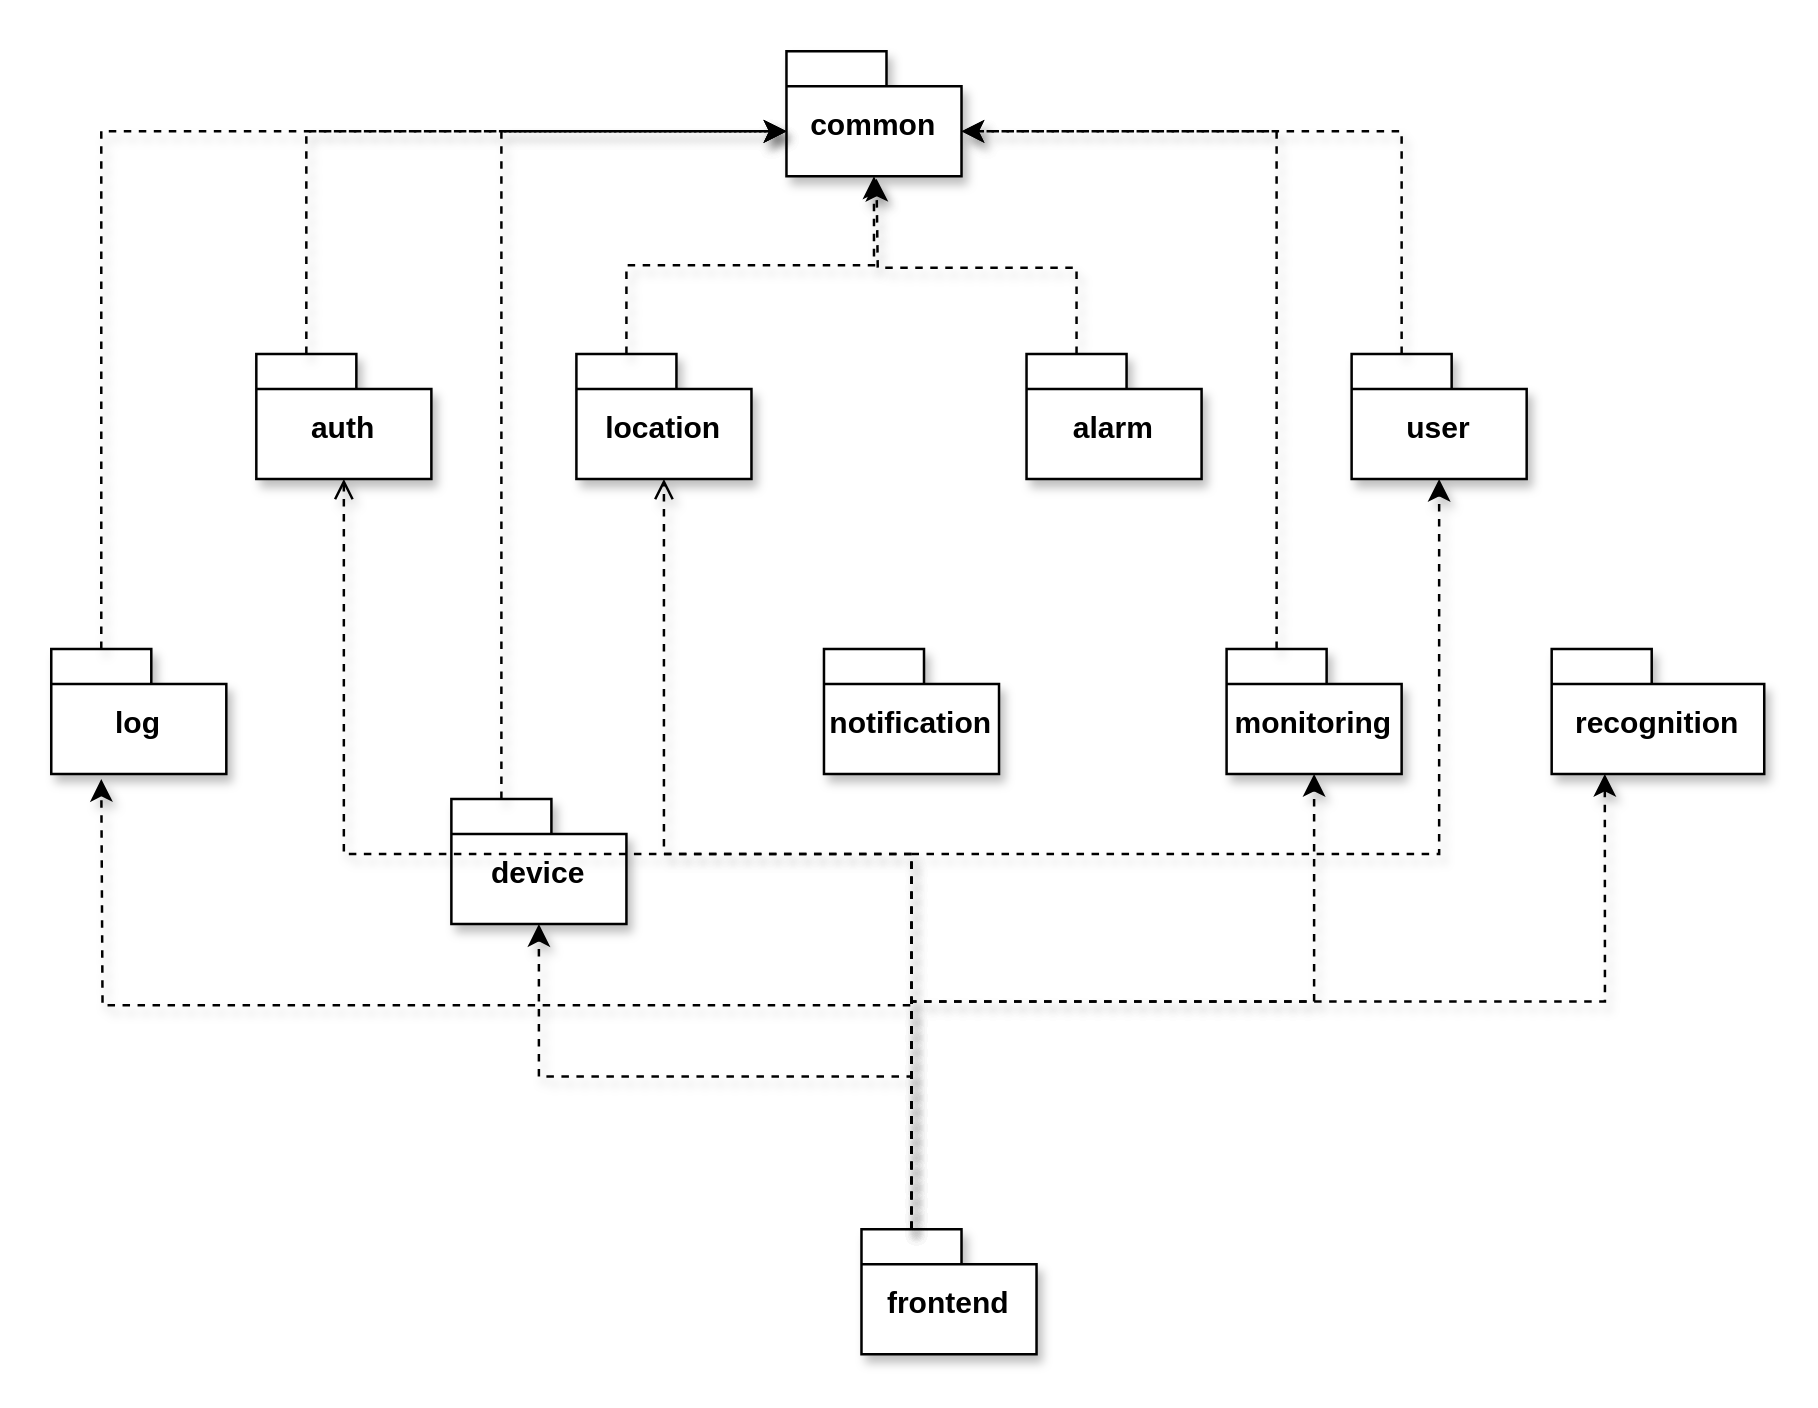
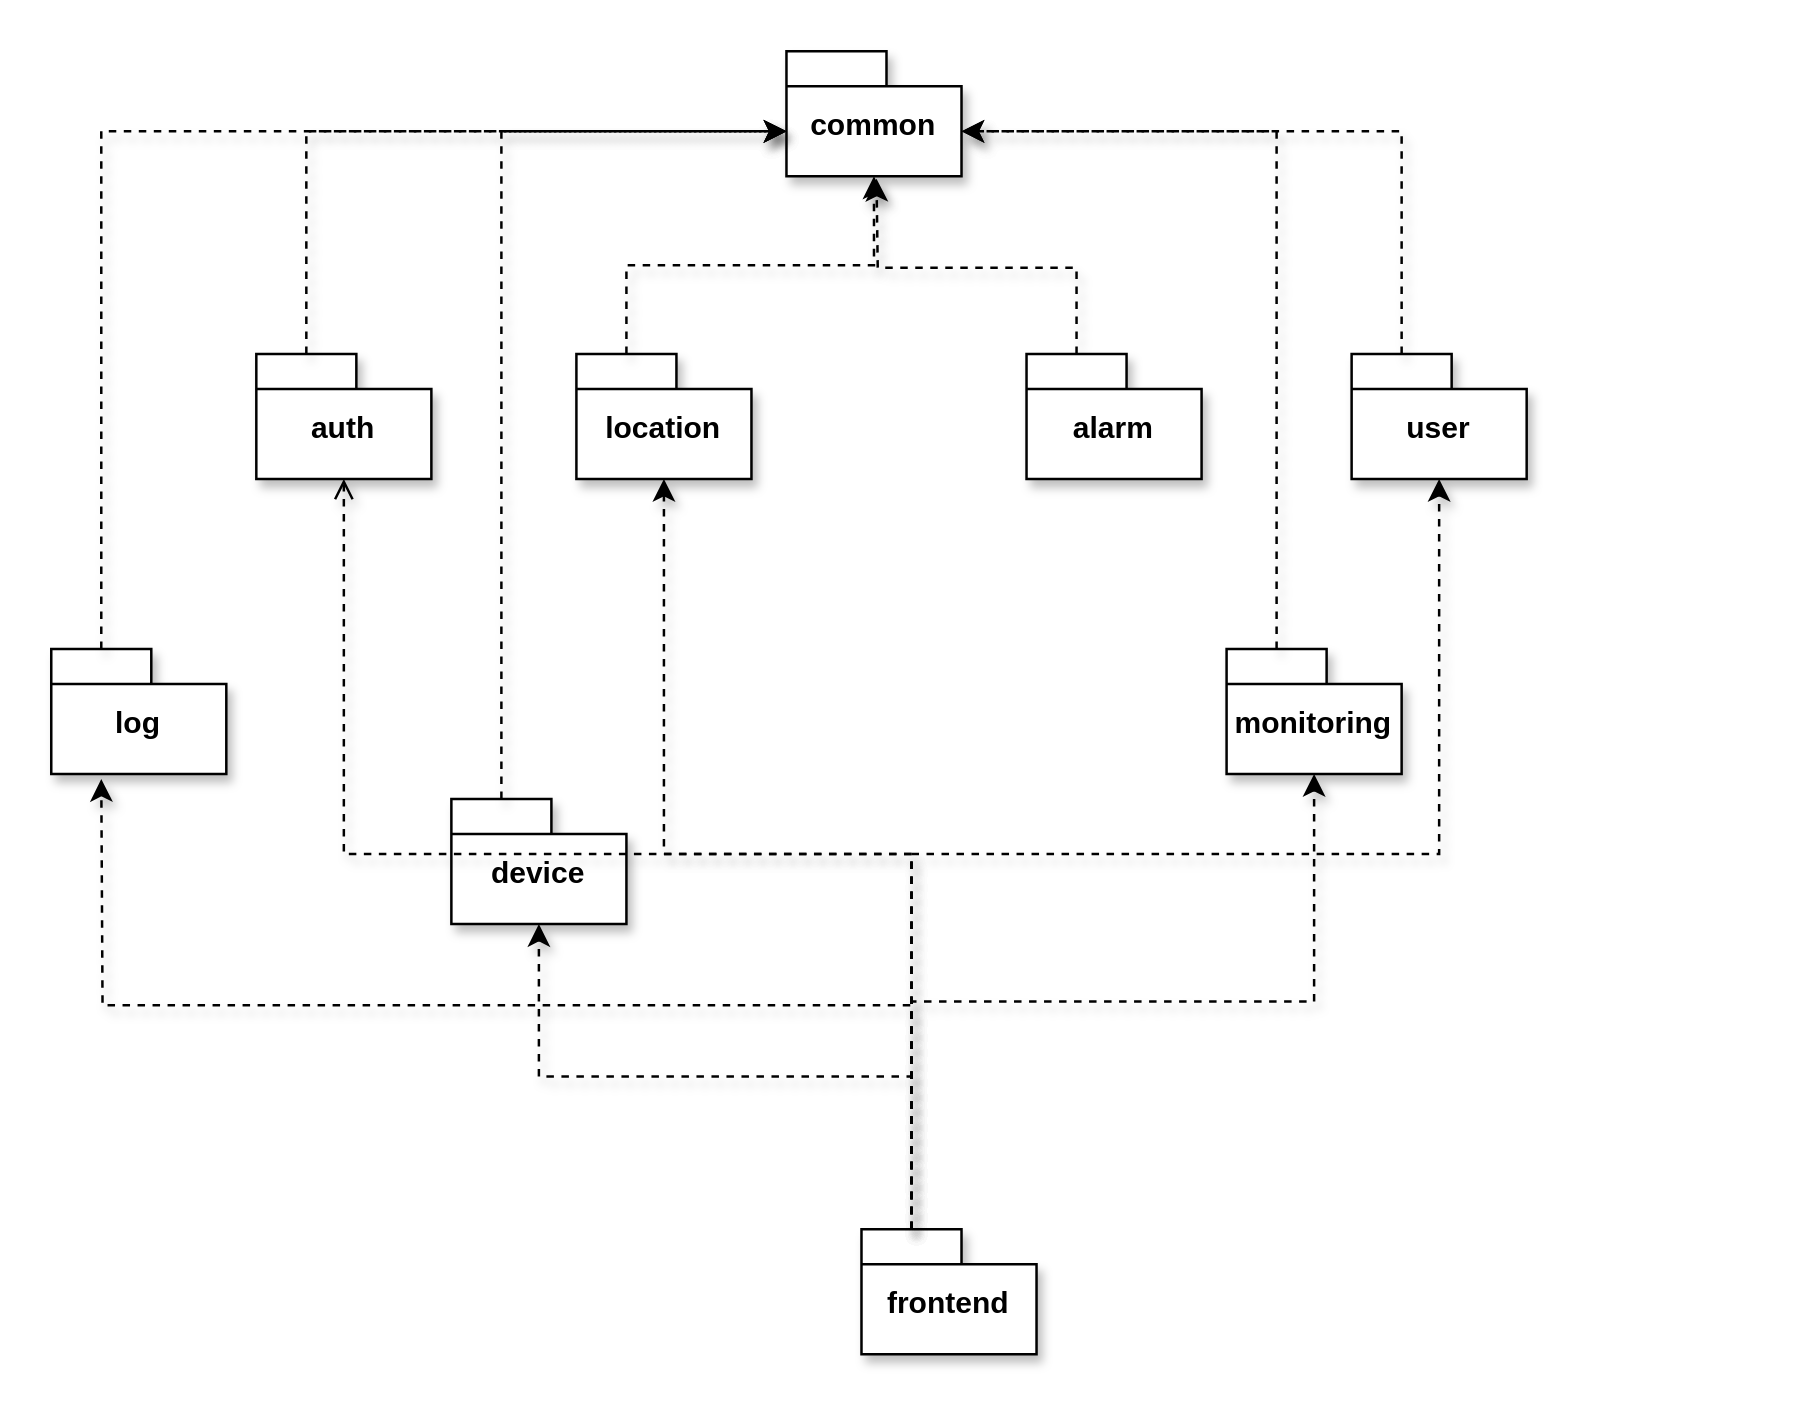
(664, 492) -> (664, 497)
(911, 711) -> none
(1658, 711) -> none
(1567, 1001) -> none
